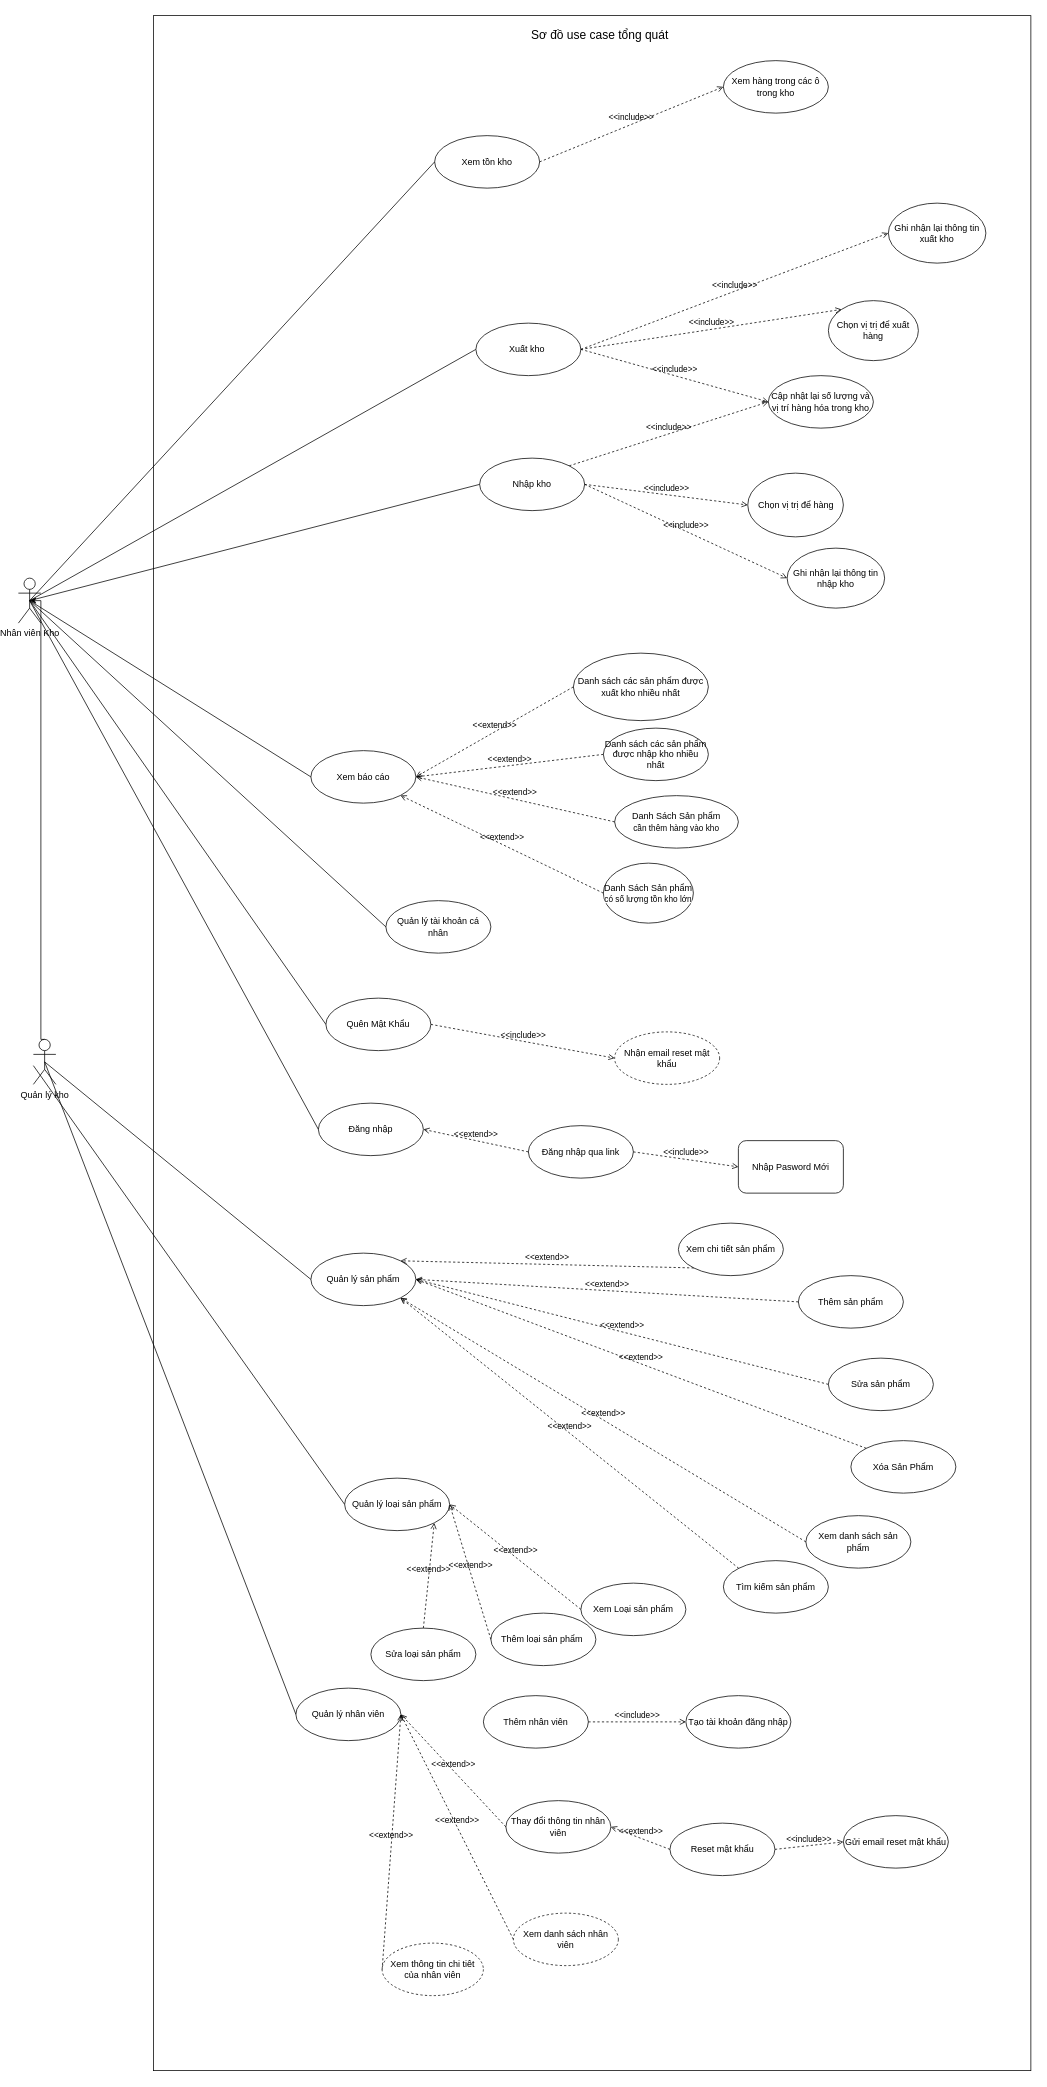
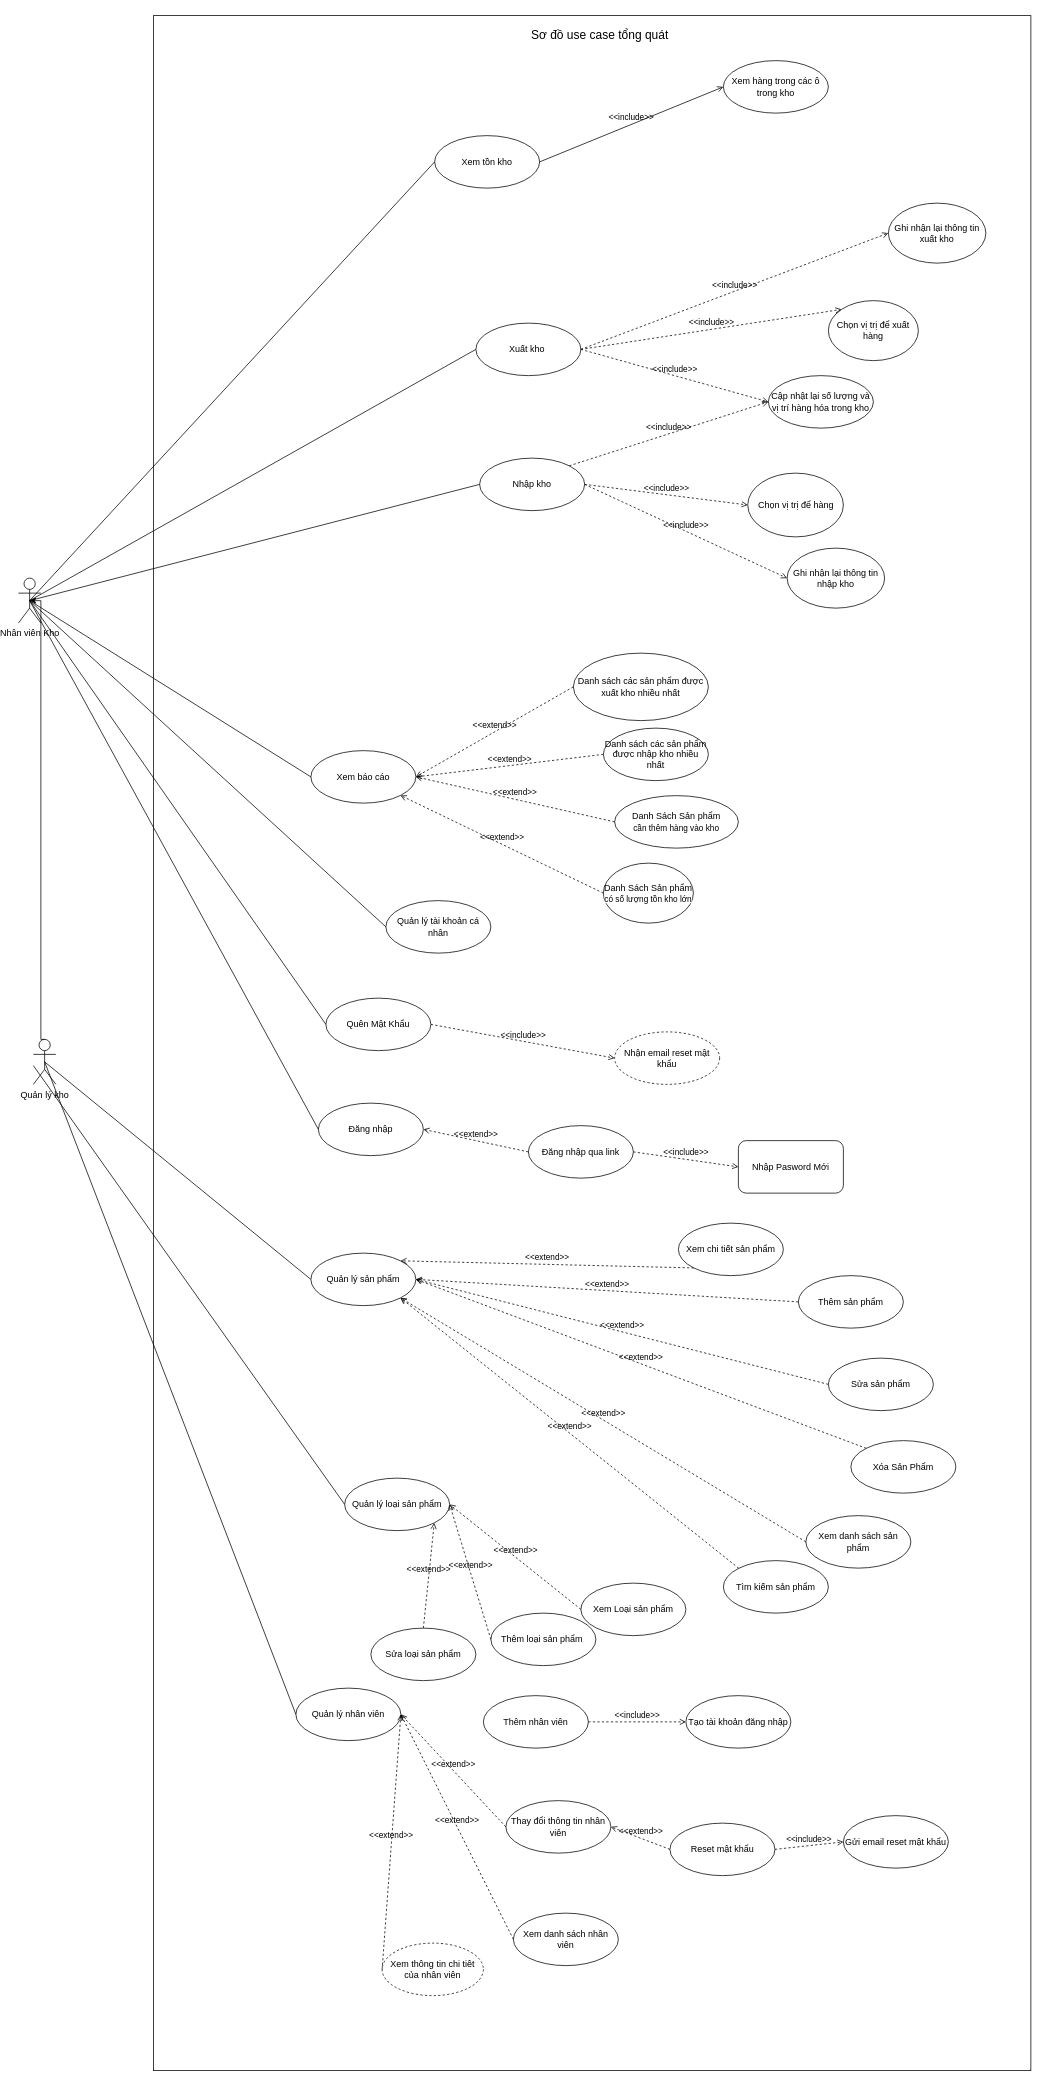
(629, 125) -> (629, 125)
(566, 1939) -> (566, 1939)
